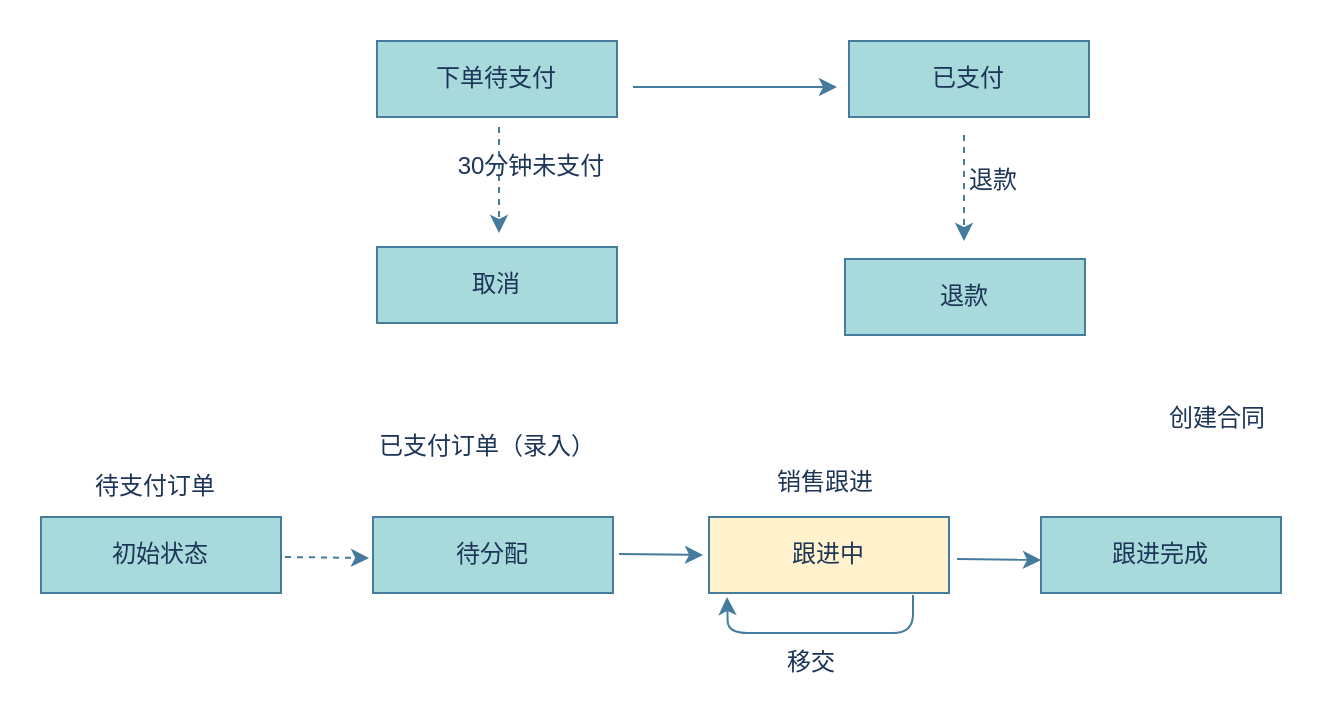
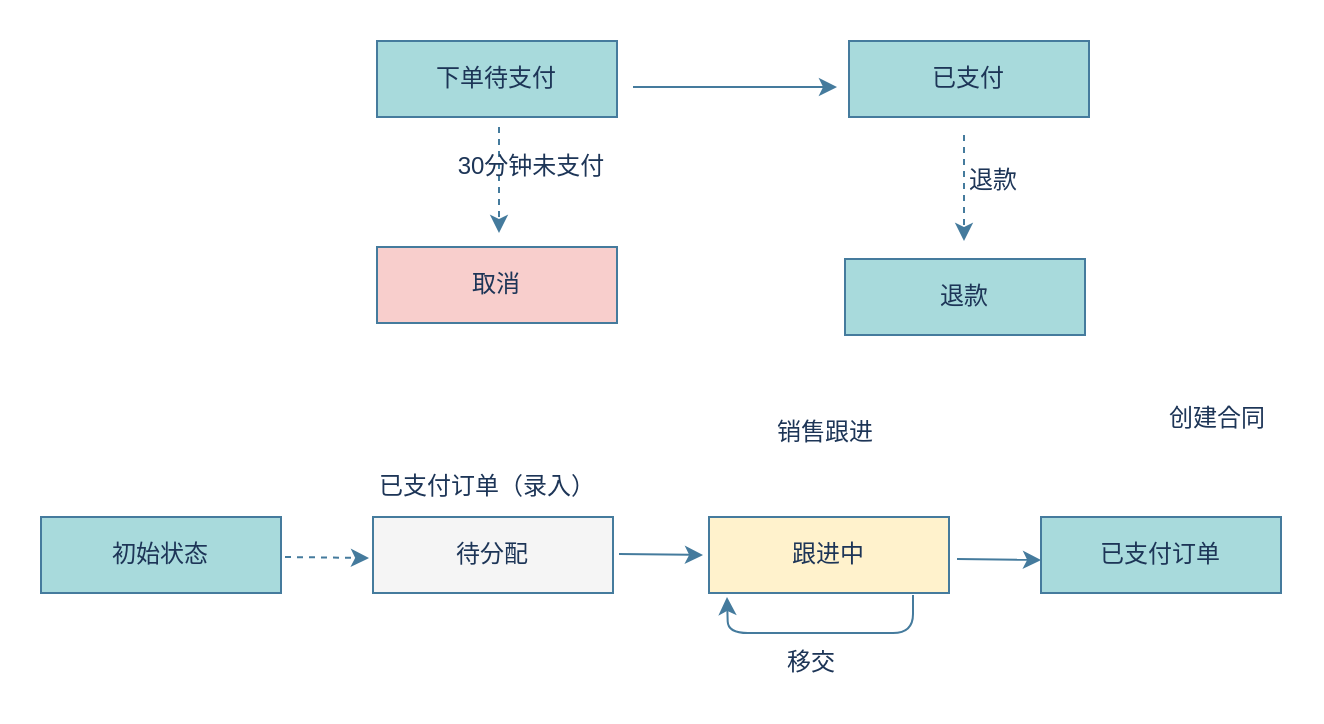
(497, 285) -> (497, 285)
(487, 447) -> (487, 487)
(825, 483) -> (825, 433)
(155, 487) -> none
(493, 555) -> (493, 555)
(1161, 555) -> (1161, 555)
